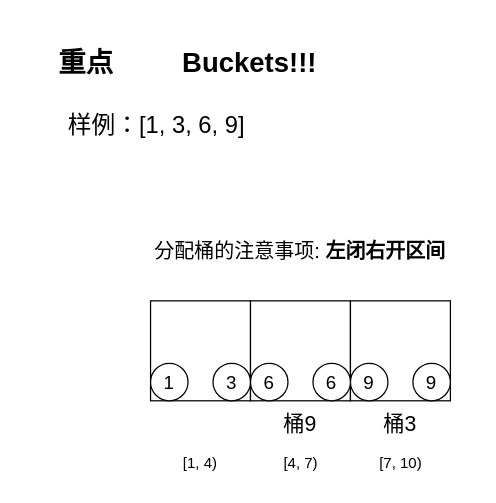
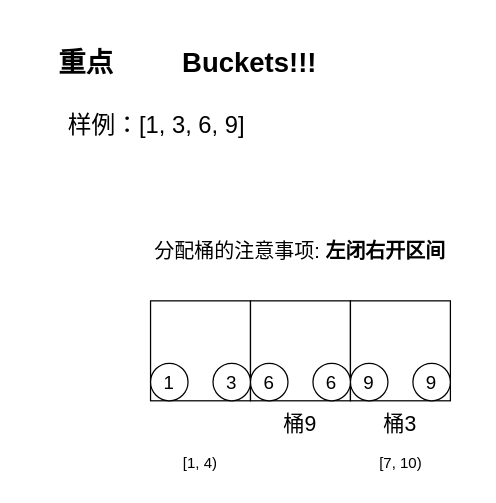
(301, 463) -> none
